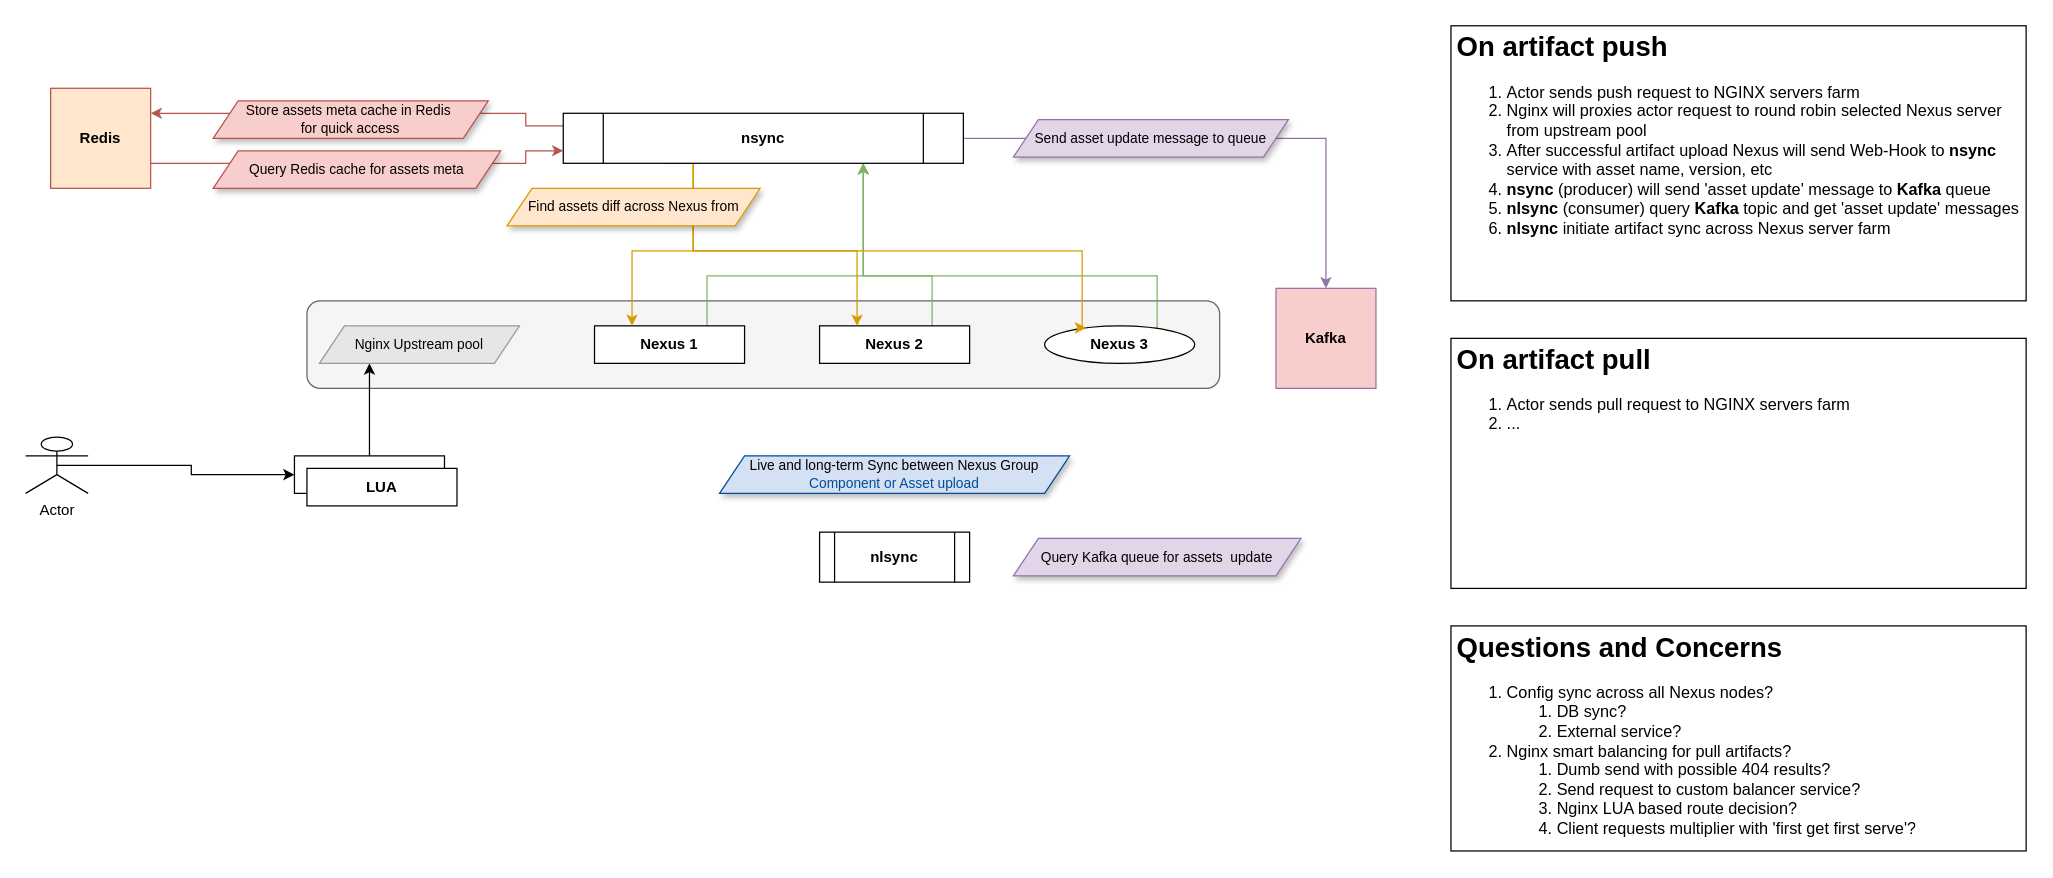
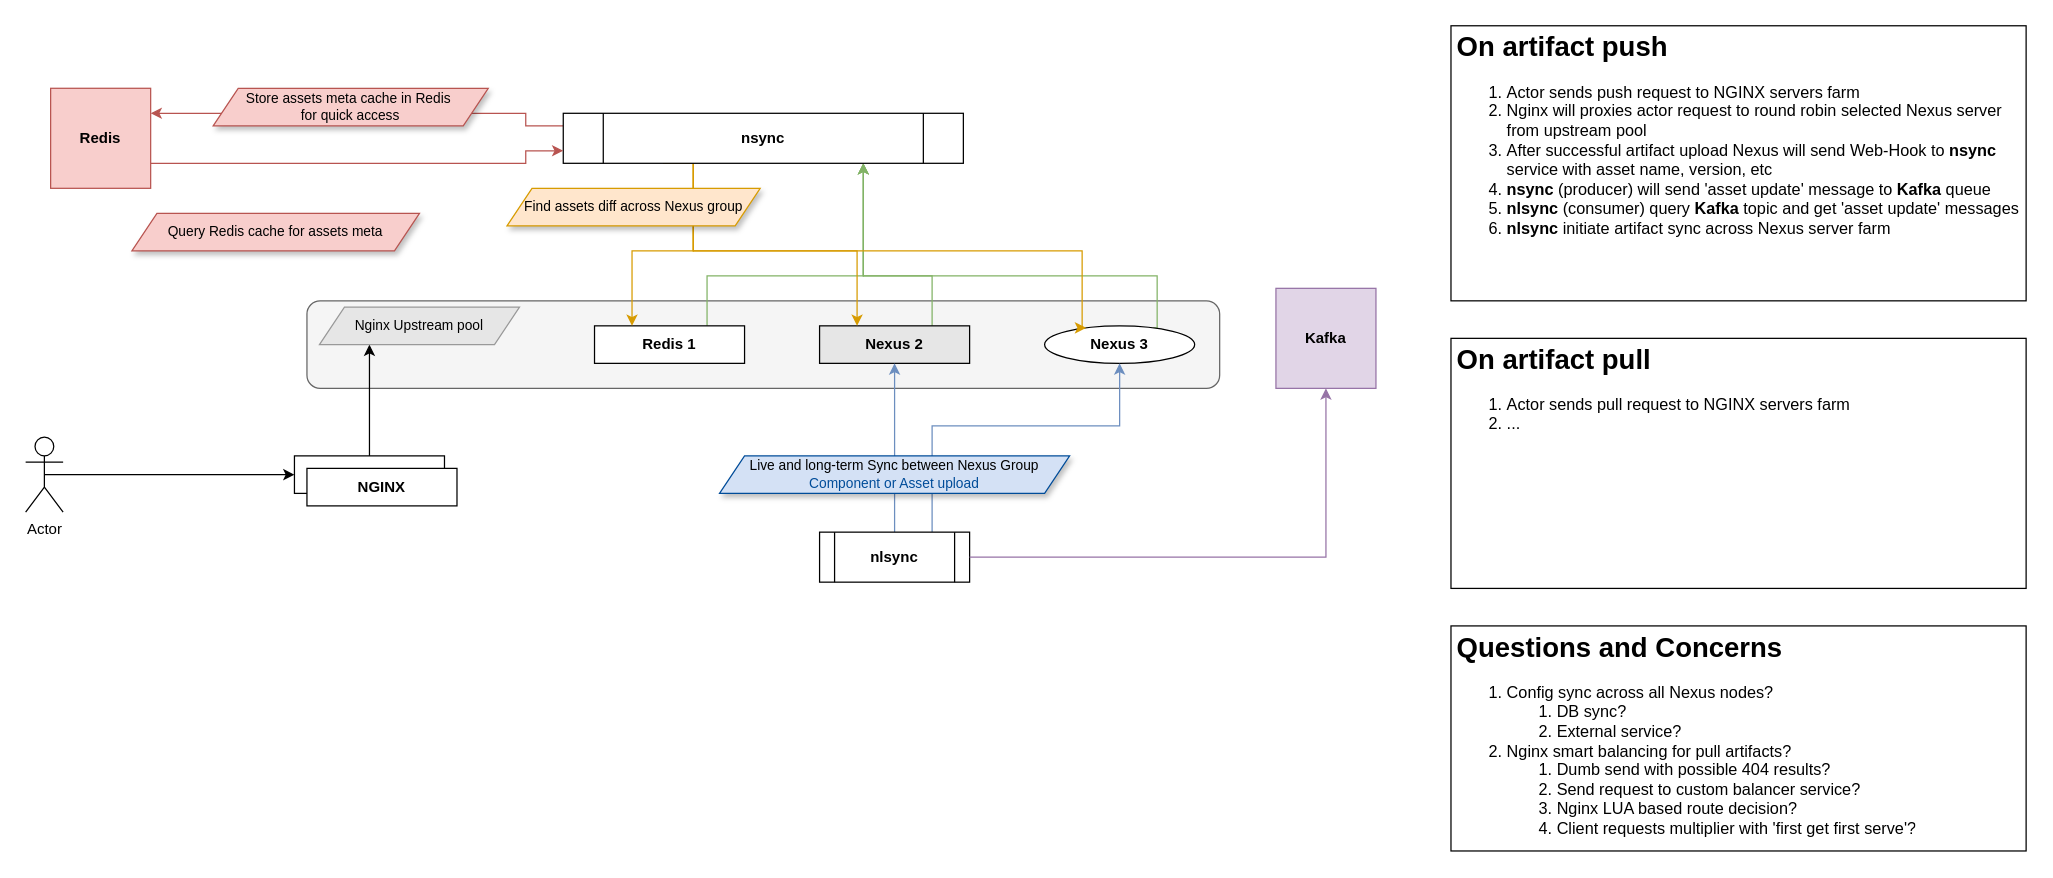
(351, 119) -> (351, 107)
(101, 138) -> (101, 138)
(1145, 138) -> none
(1151, 138) -> none
(357, 169) -> (276, 232)
(634, 207) -> (634, 207)
(1326, 338) -> (1326, 338)
(419, 344) -> (419, 326)
(669, 344) -> (669, 344)
(894, 344) -> (894, 344)
none -> (894, 413)
none -> (1037, 426)
(57, 465) -> (44, 474)
(382, 487) -> (382, 487)
none -> (1156, 557)
(1157, 557) -> none
